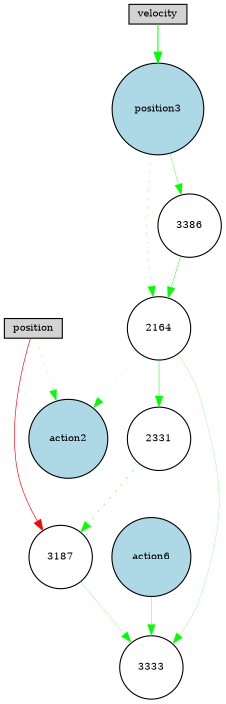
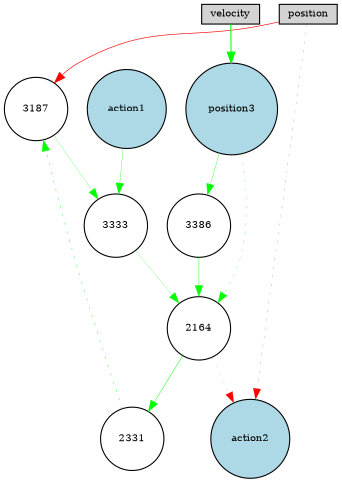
(45, 364) -> (282, 206)
(120, 376) -> (221, 375)
(219, 495) -> (154, 273)
(151, 557) -> (127, 109)
